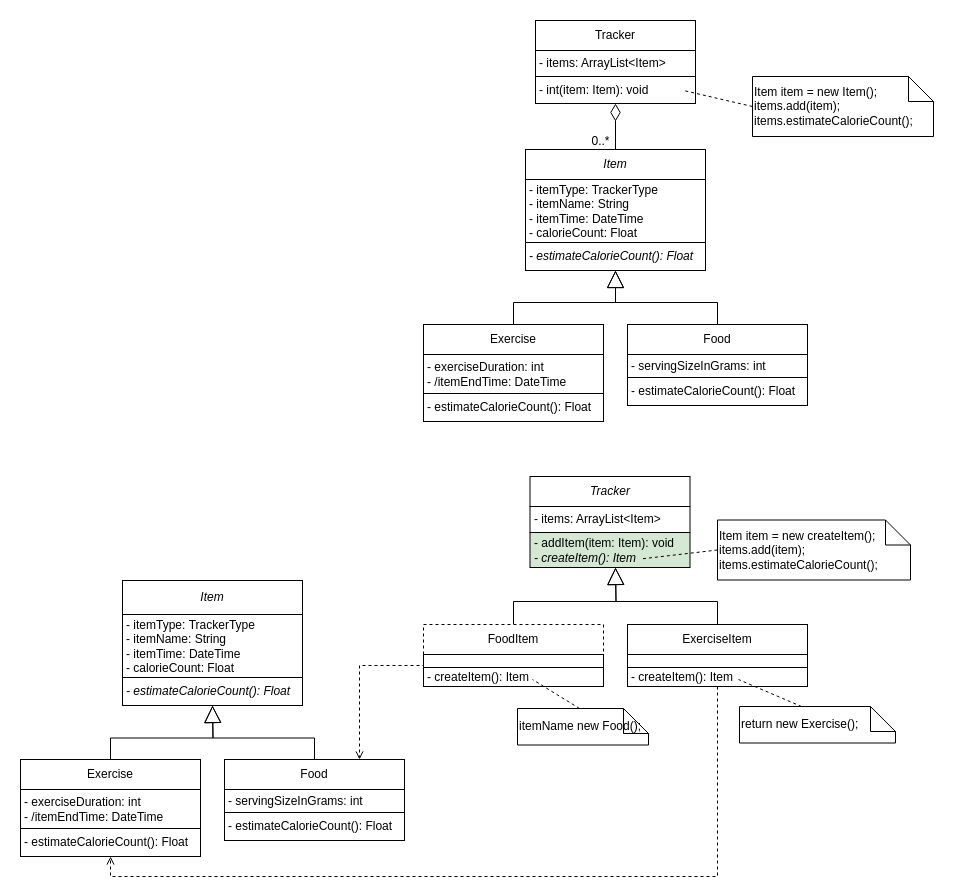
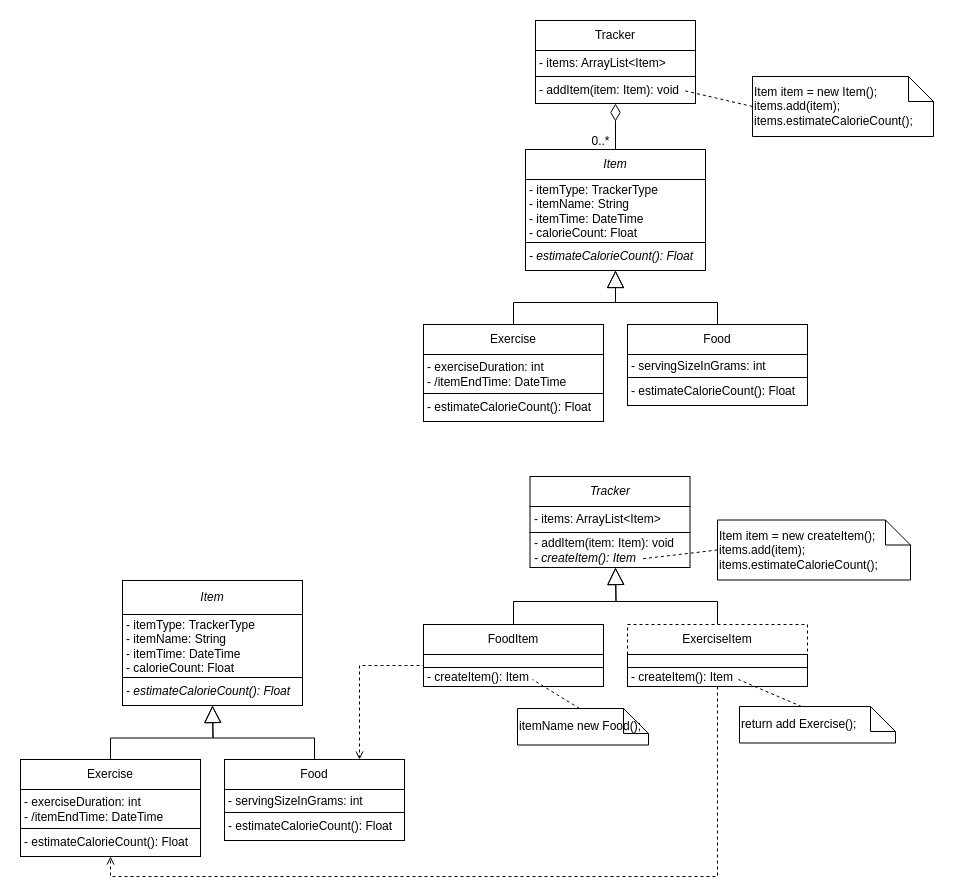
(604, 91) -> (618, 91)
(610, 550) -> (610, 550)
(514, 640) -> (514, 640)
(718, 640) -> (718, 640)
(811, 725) -> (811, 725)
